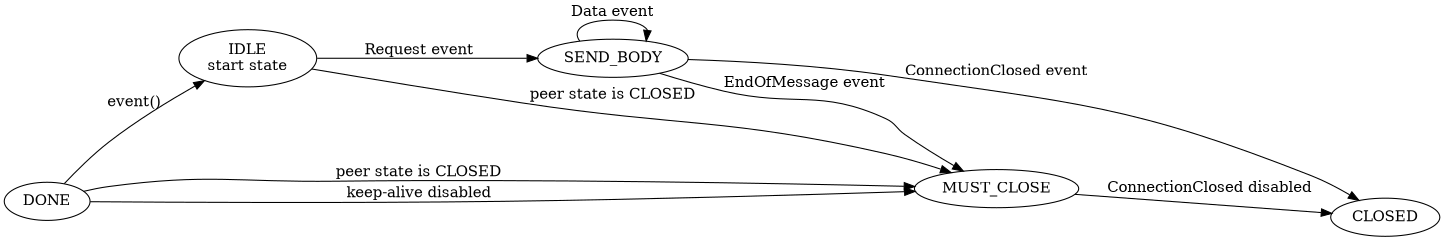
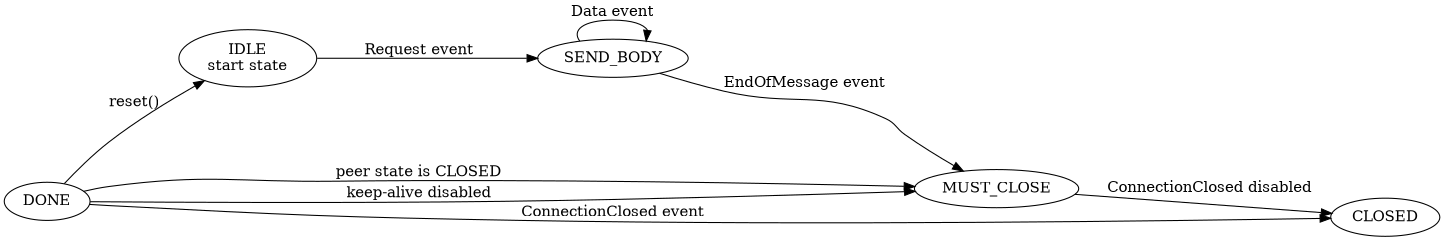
(1026, 96) -> (705, 222)
(134, 102) -> (134, 102)
(627, 116) -> none
